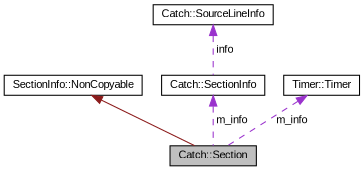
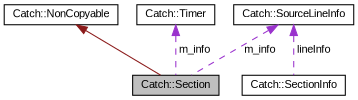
(223, 50) -> (312, 50)
(73, 85) -> (61, 15)
(322, 85) -> (176, 15)
(213, 126) -> (230, 53)
